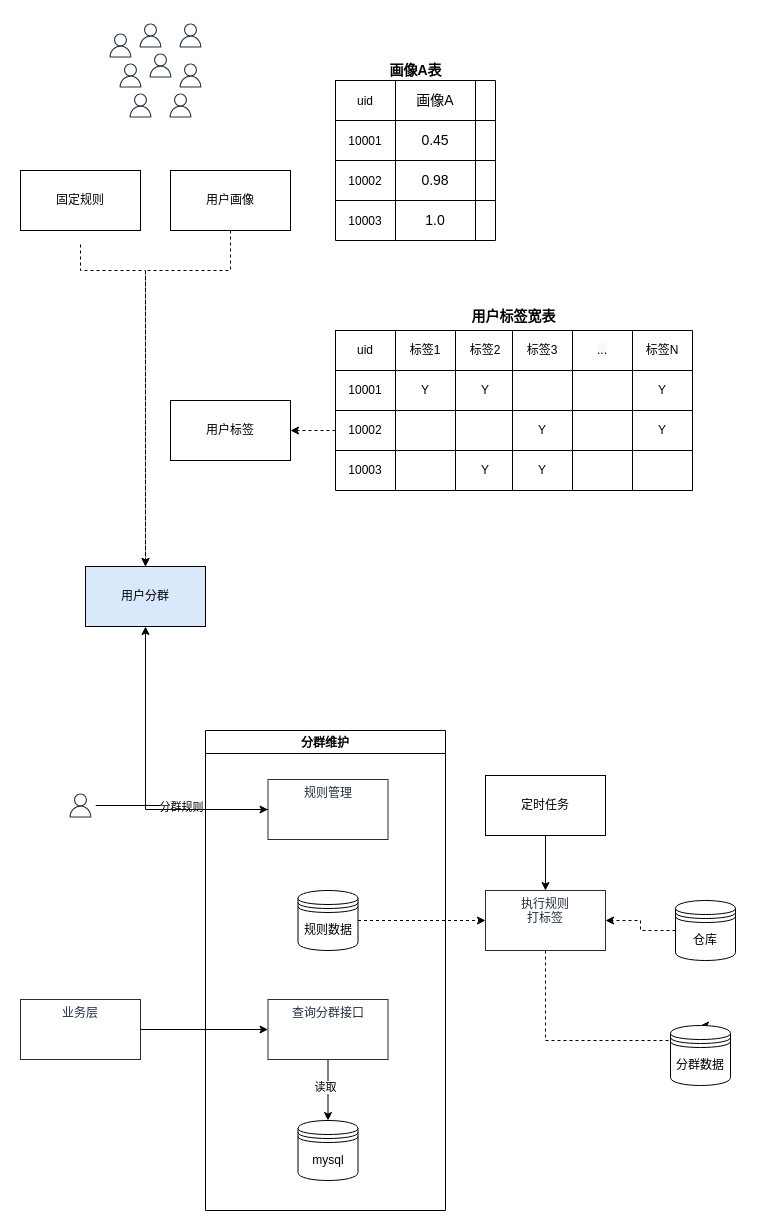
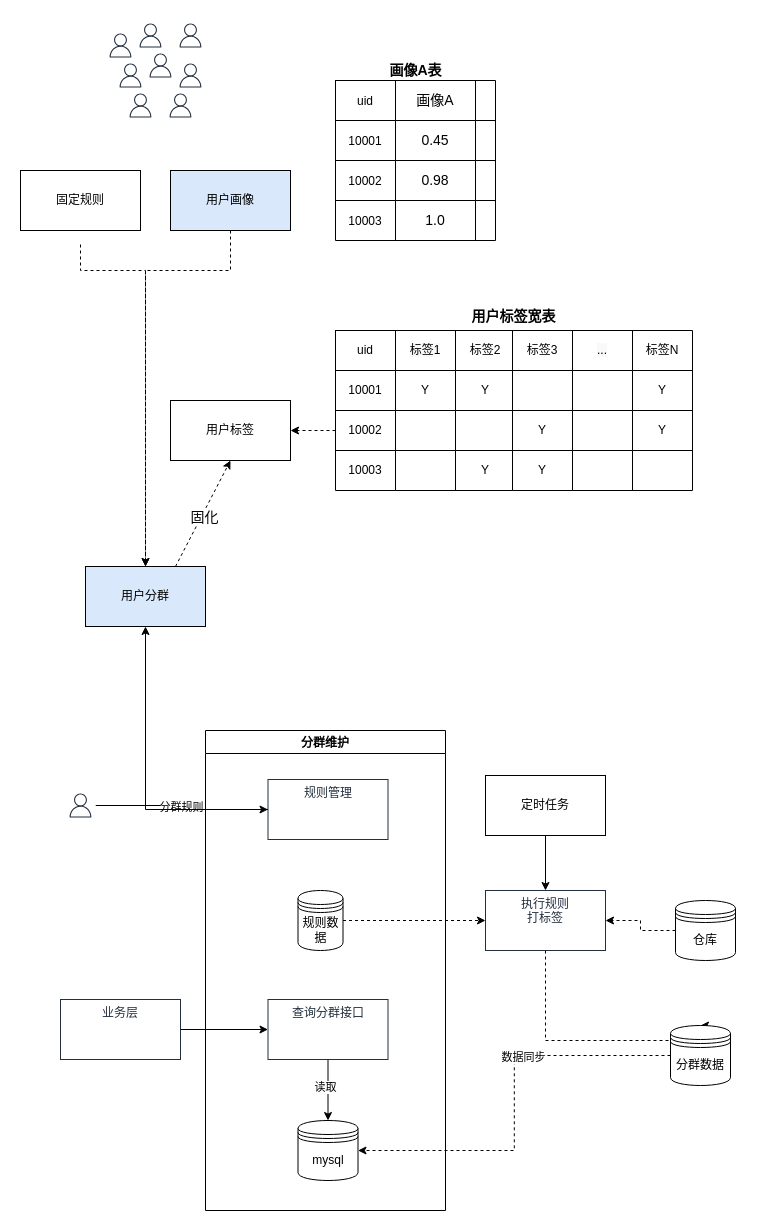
(231, 201) -> (231, 201)
none -> (201, 517)
(328, 921) -> (321, 921)
(81, 1030) -> (121, 1030)
none -> (514, 1100)
